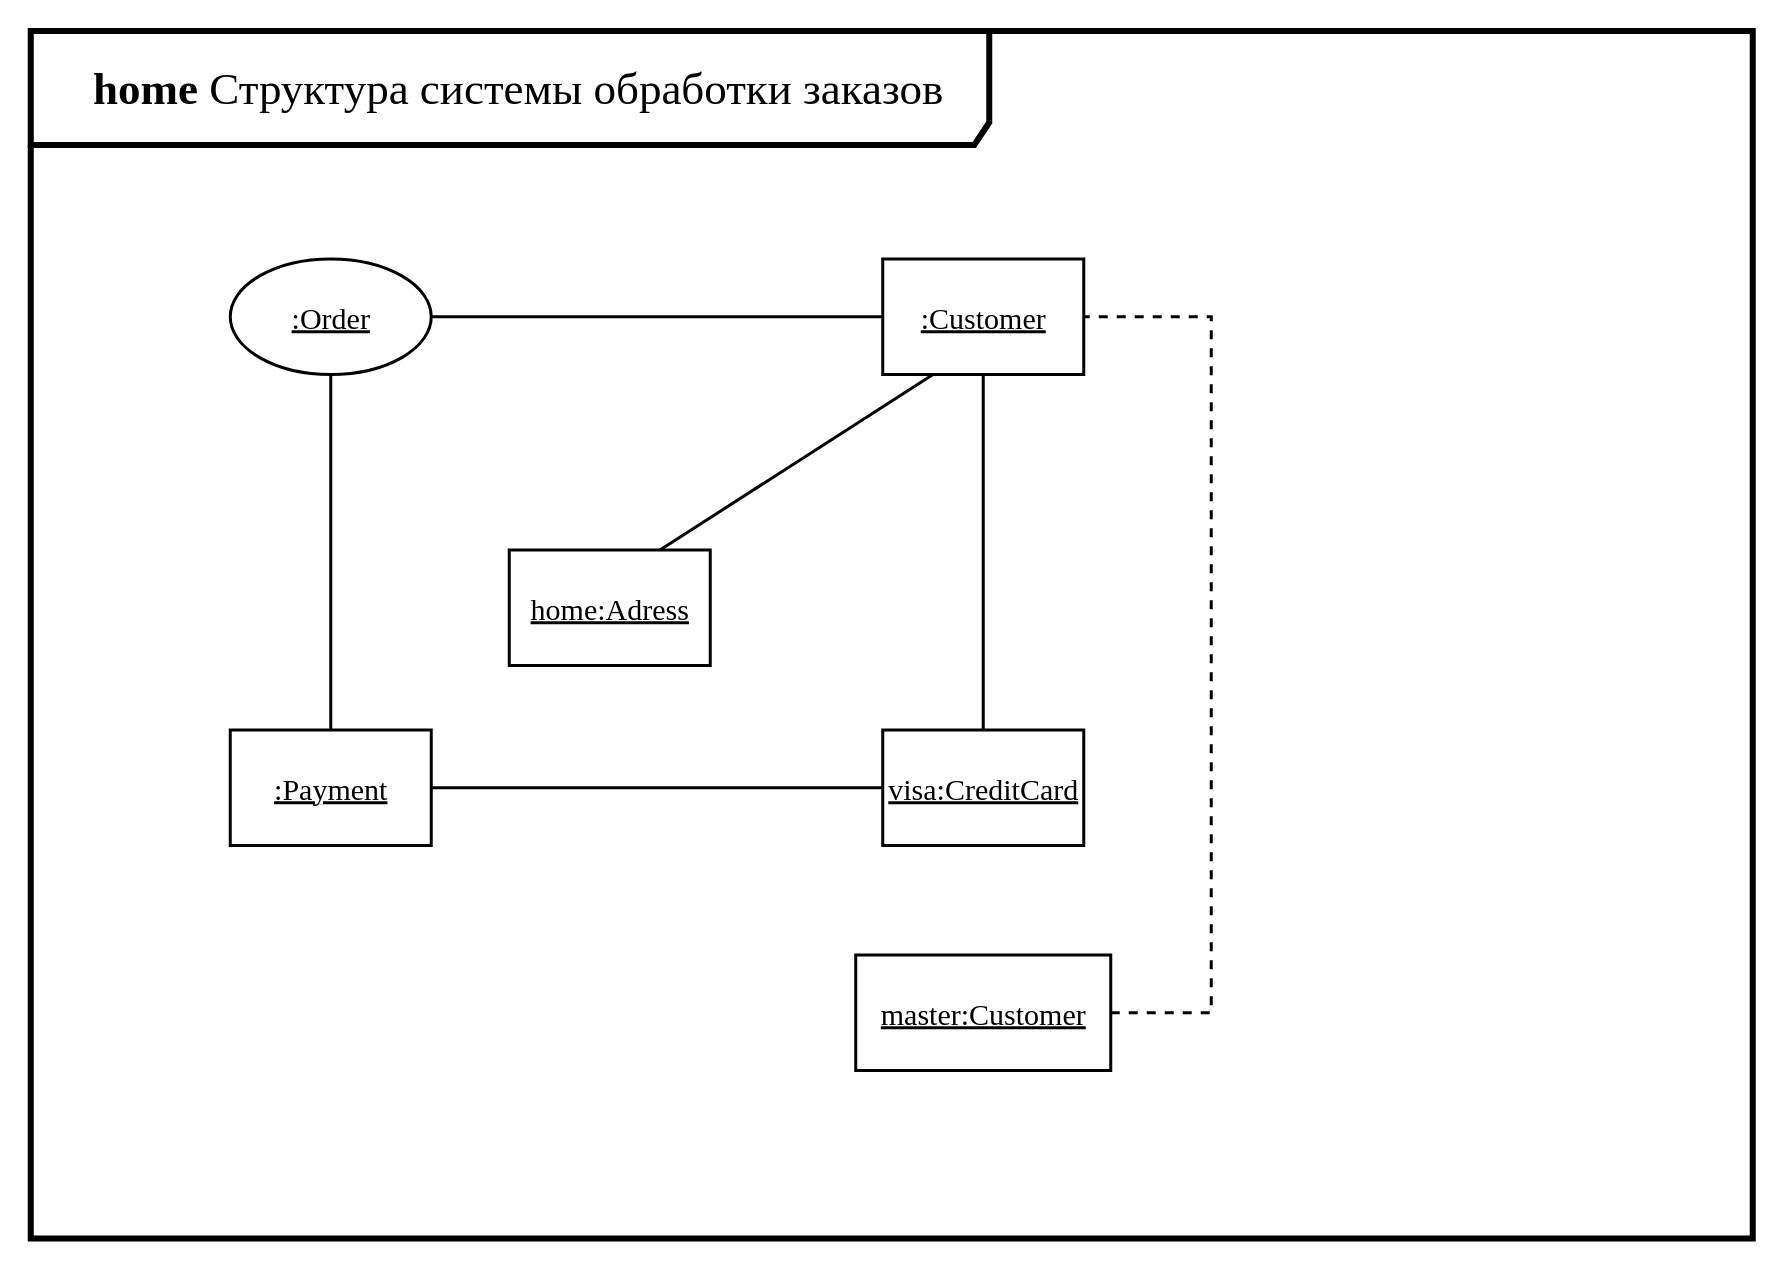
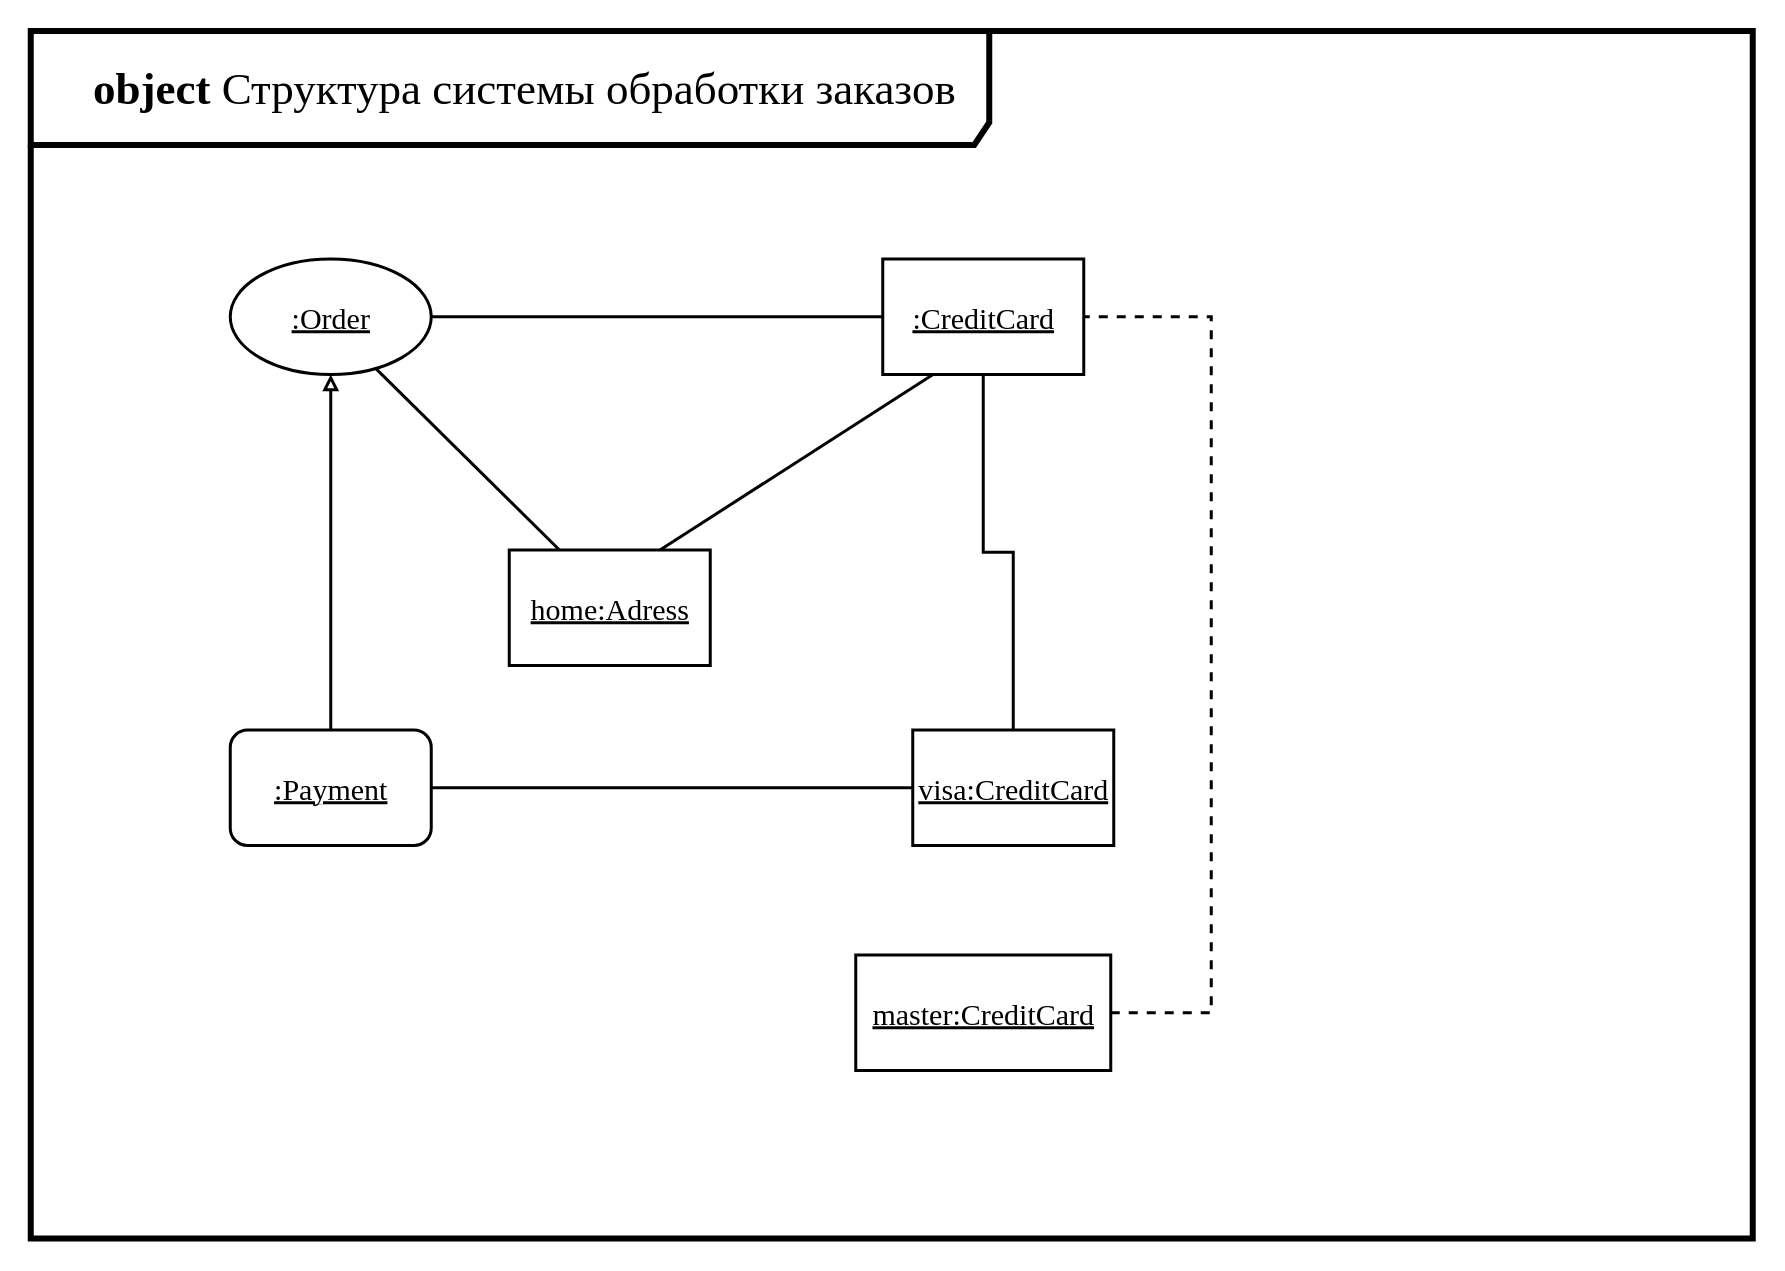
(512, 88) -> (512, 88)
(984, 317) -> (984, 317)
(331, 385) -> (331, 391)
none -> (467, 458)
(331, 788) -> (331, 788)
(983, 788) -> (1013, 788)
(984, 1013) -> (984, 1013)
